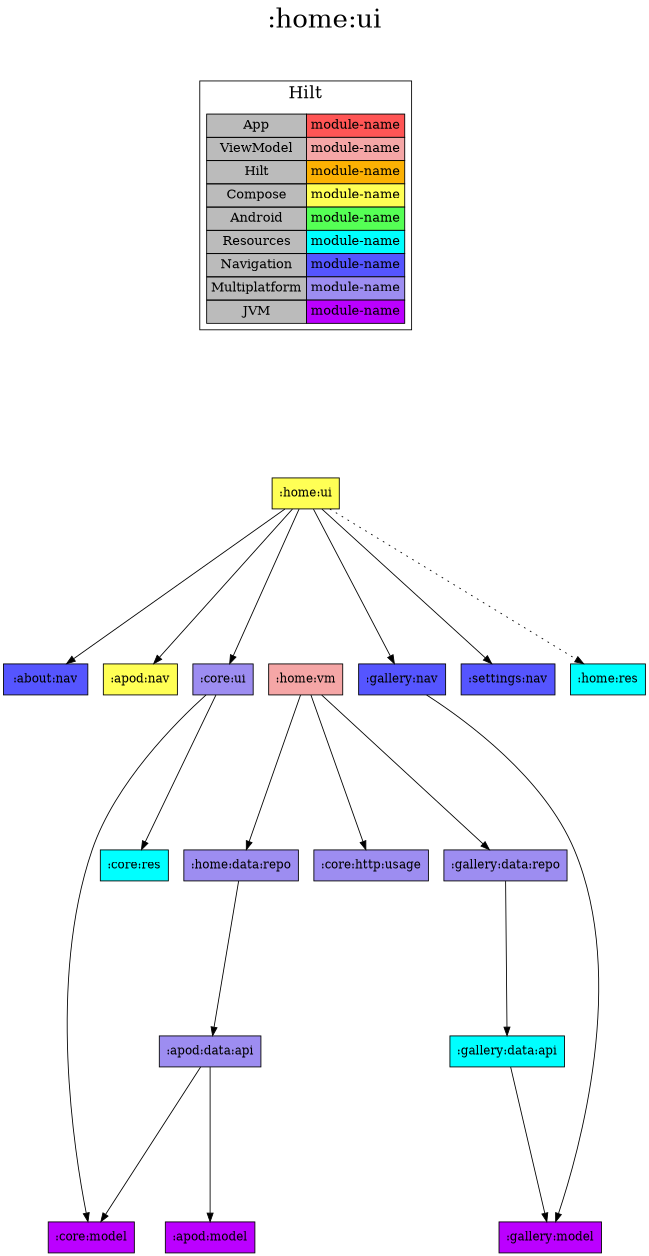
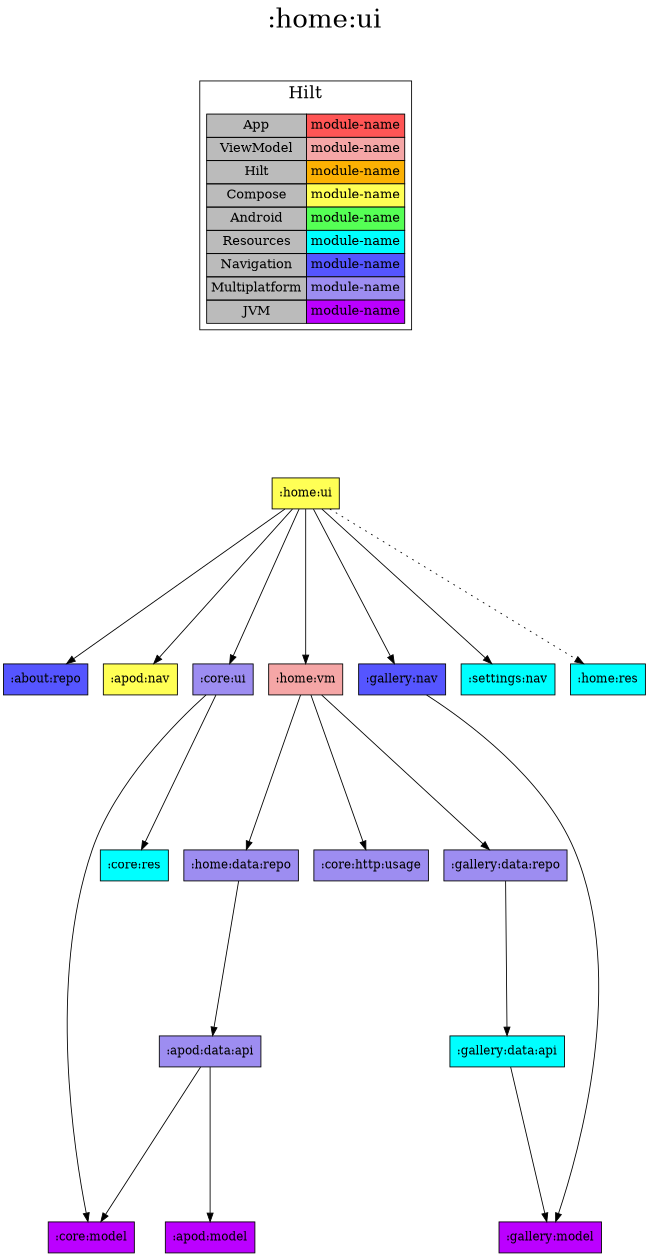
none -> (306, 582)
(46, 679) -> (46, 679)
(508, 679) -> (508, 679)
